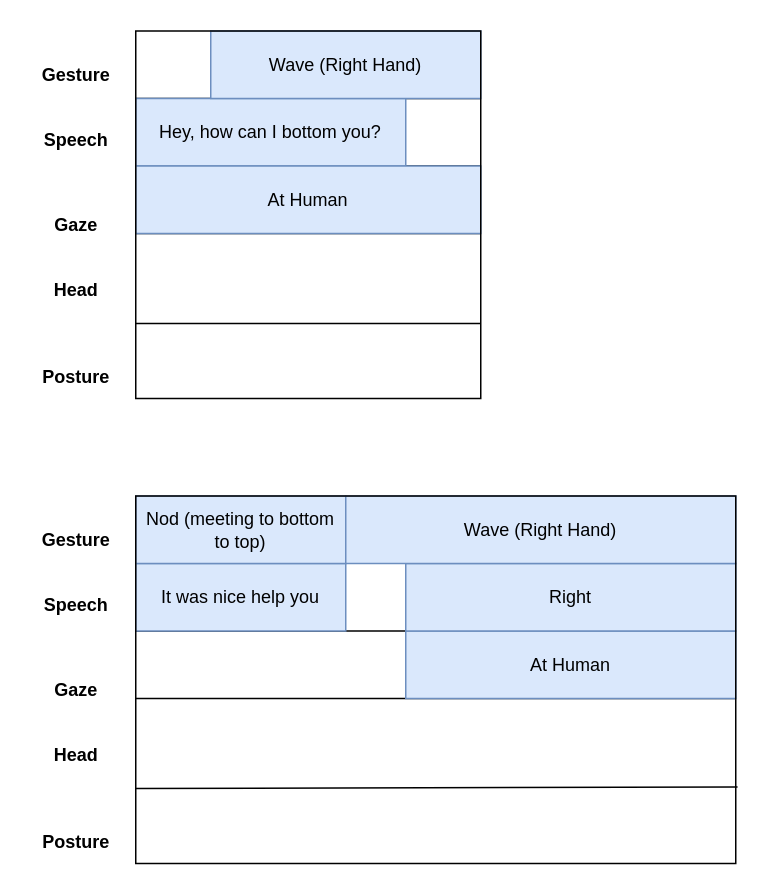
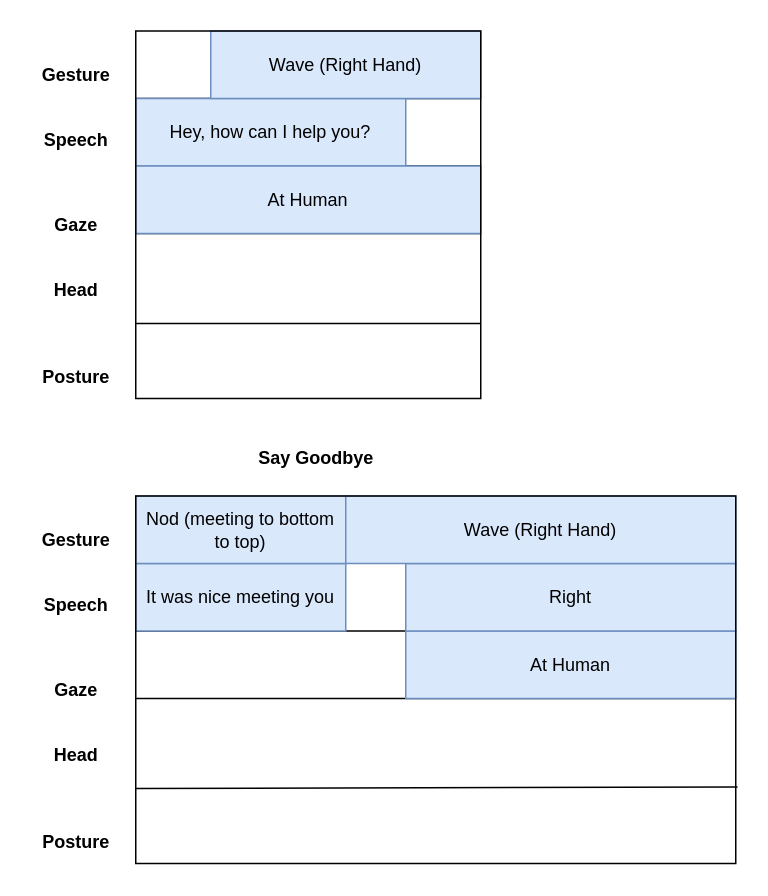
(271, 133) -> (271, 133)
none -> (316, 458)
(241, 598) -> (241, 598)
